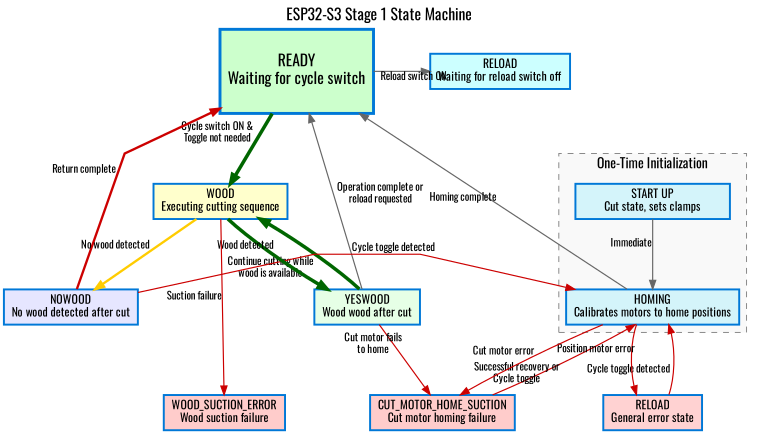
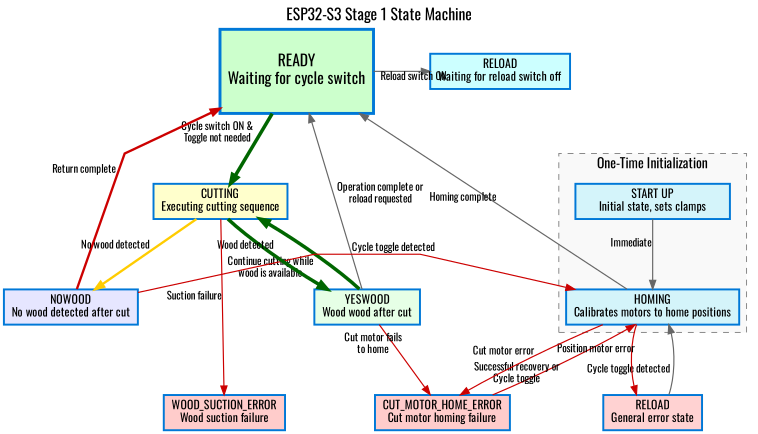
(220, 201) -> (220, 201)
(653, 201) -> (653, 201)
(674, 364) -> (674, 364)
(442, 413) -> (442, 413)
